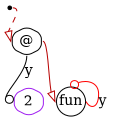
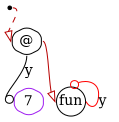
(29, 102) -> (29, 102)
